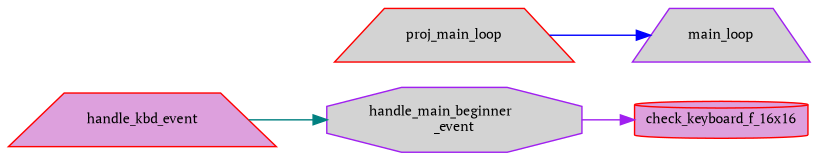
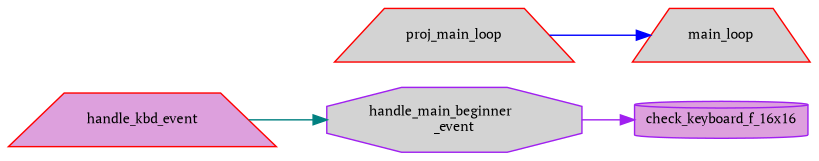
(721, 35) -> (721, 35)
(721, 120) -> (721, 120)
